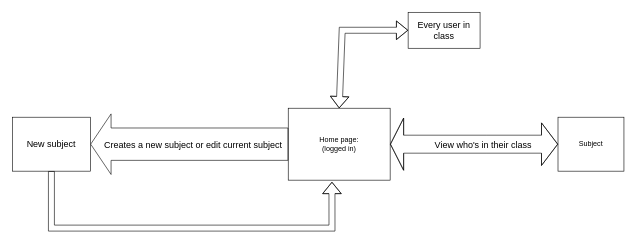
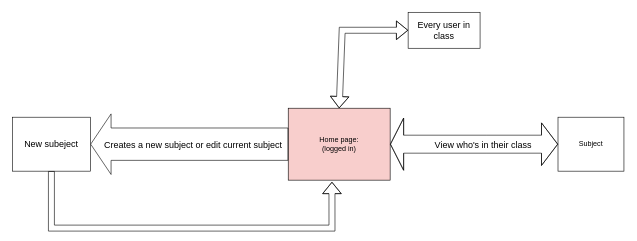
(51, 144) -> (51, 144)
(339, 144) -> (339, 144)
